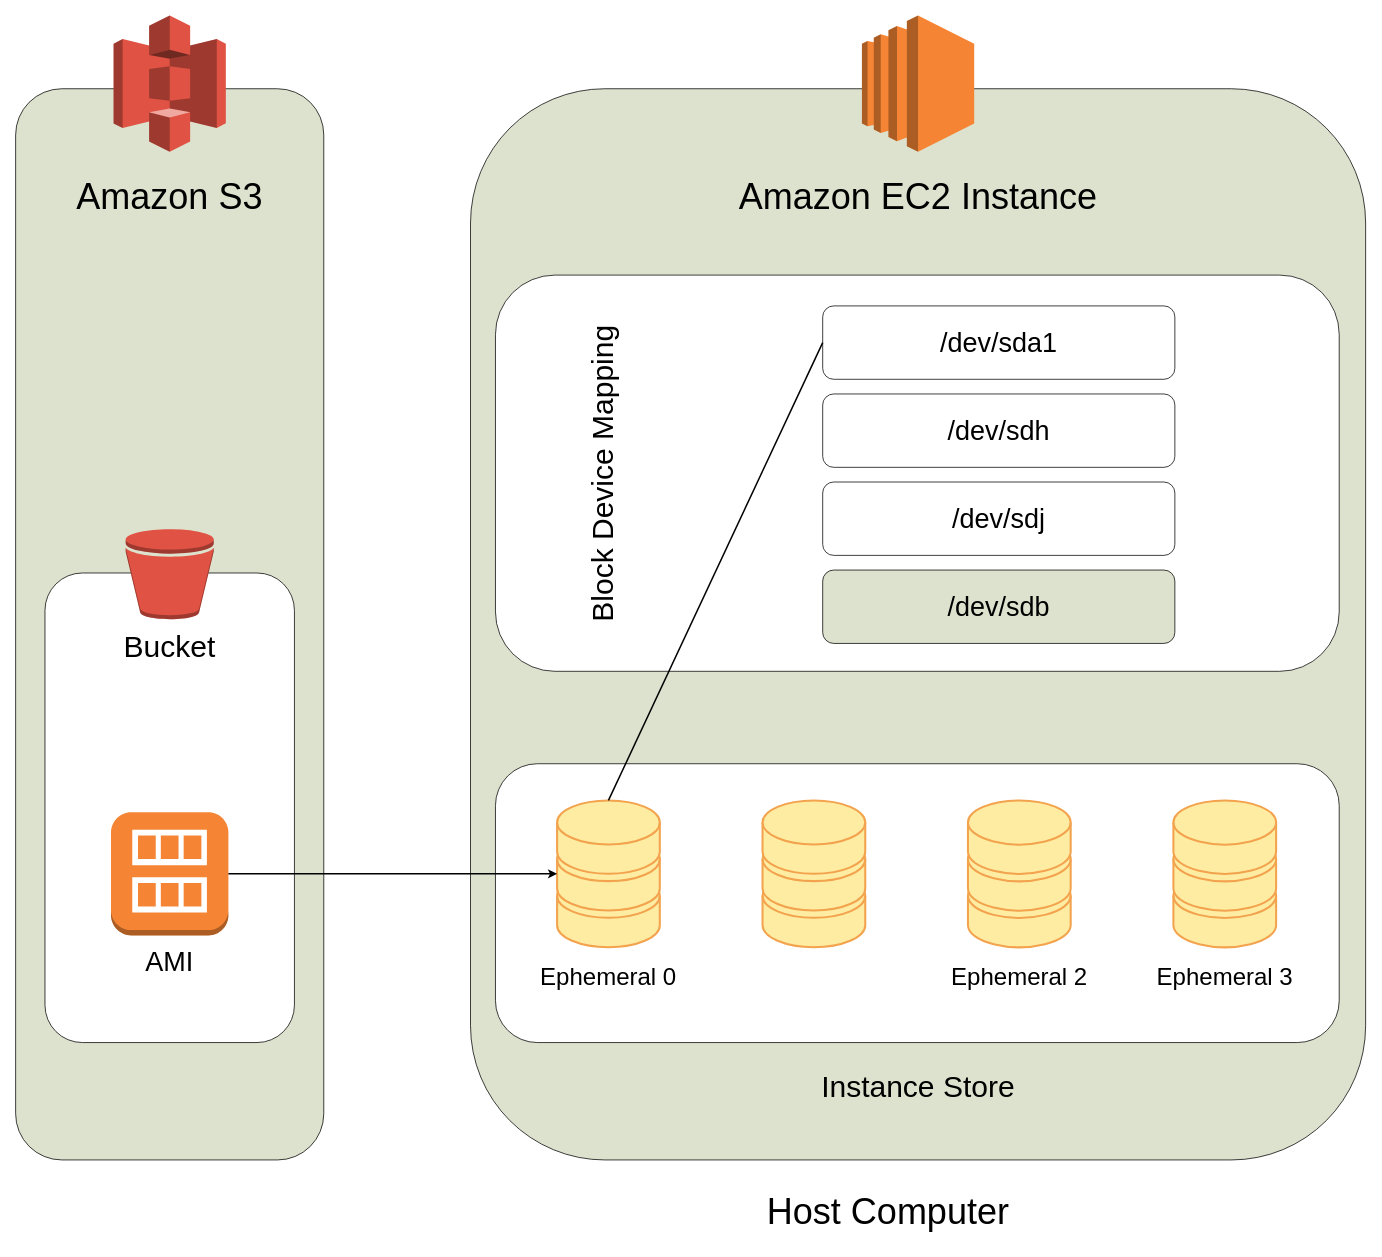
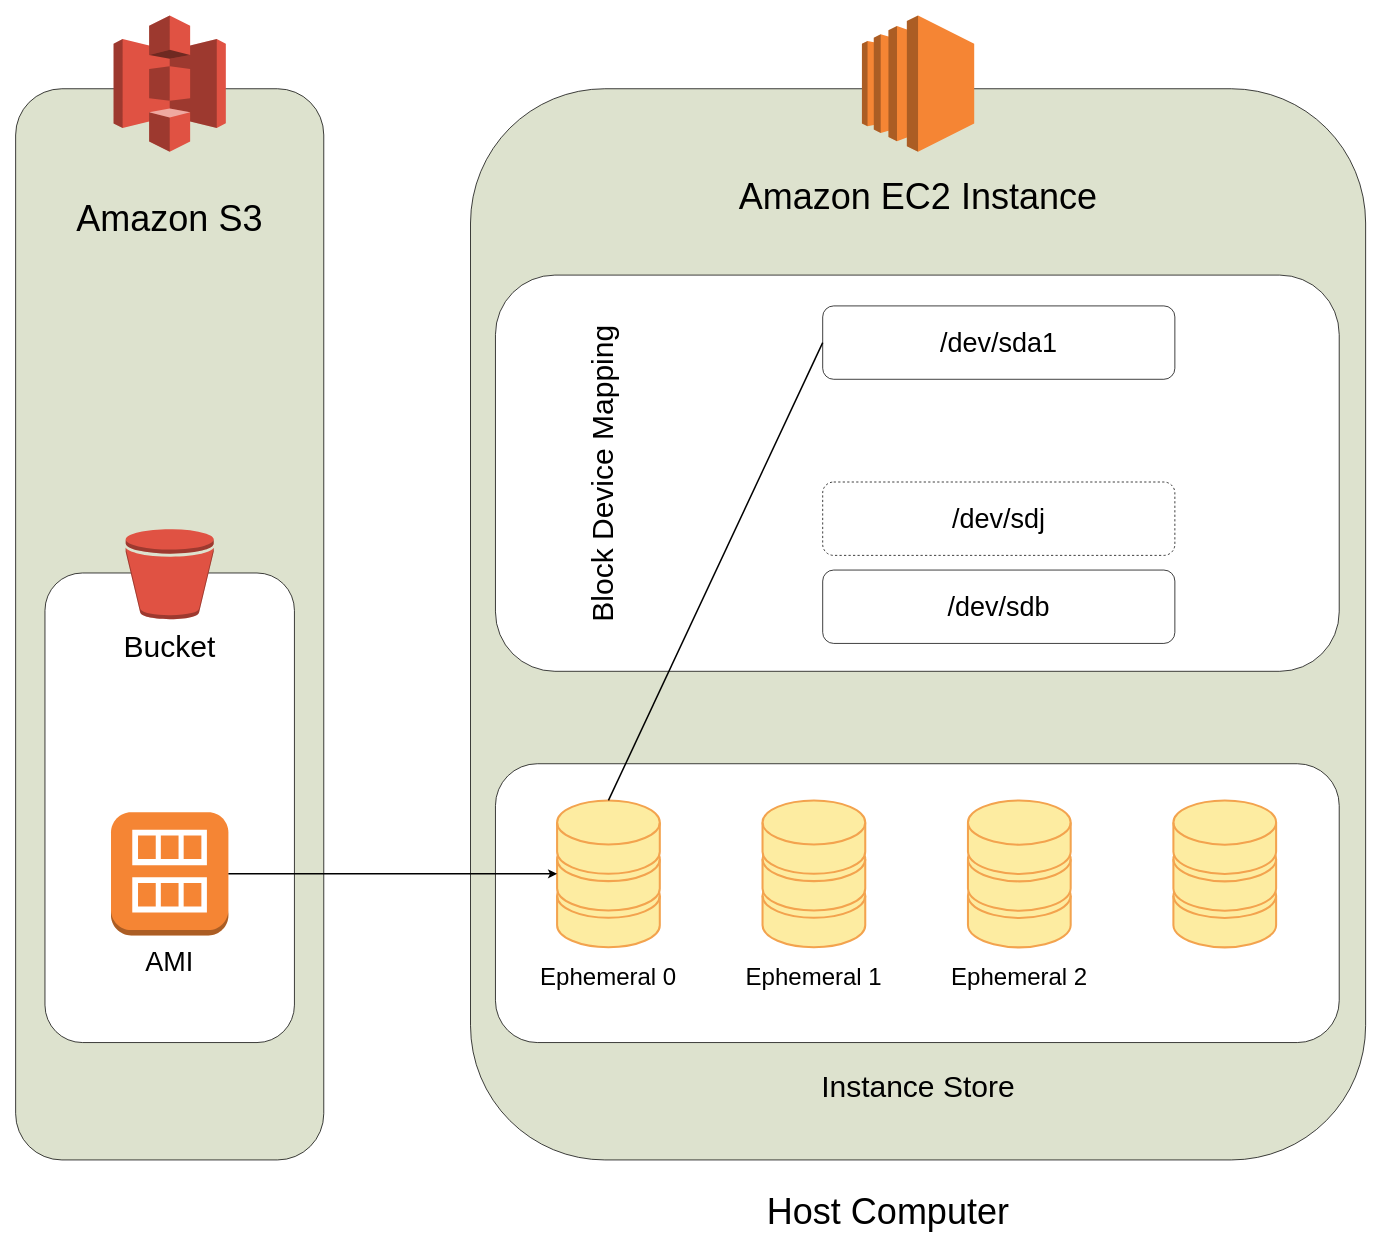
(169, 196) -> (169, 218)
(999, 431) -> none
(999, 519) -> (999, 519)
(999, 607) -> (999, 607)
none -> (814, 977)
(1225, 977) -> none
